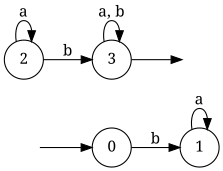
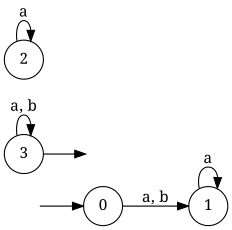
(62, 60) -> none
(156, 139) -> (156, 198)
